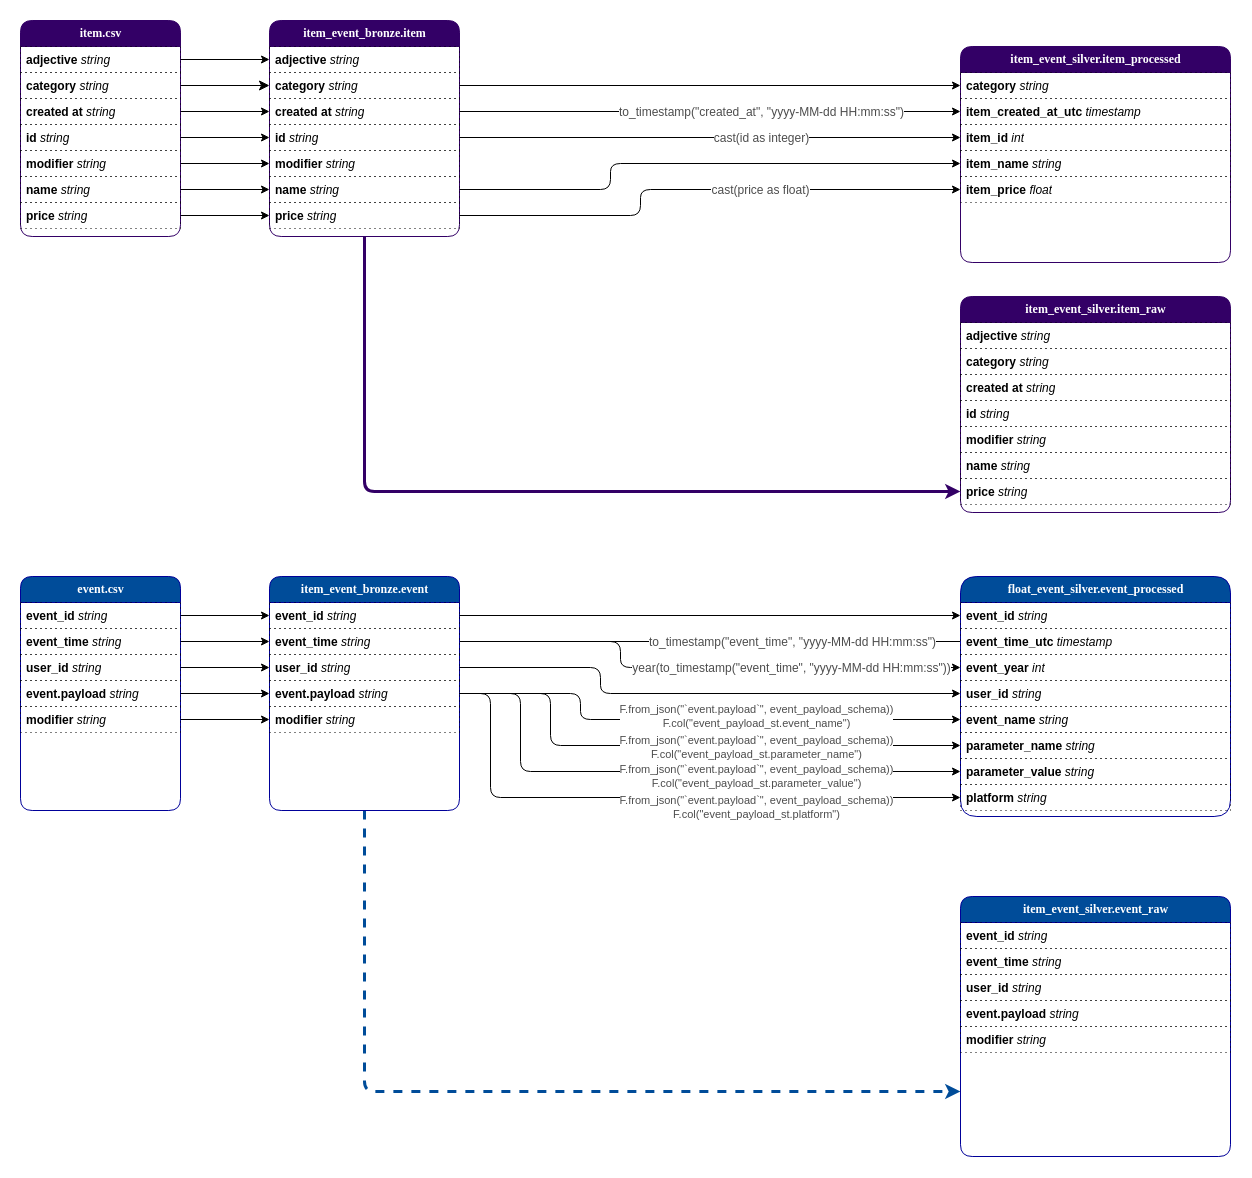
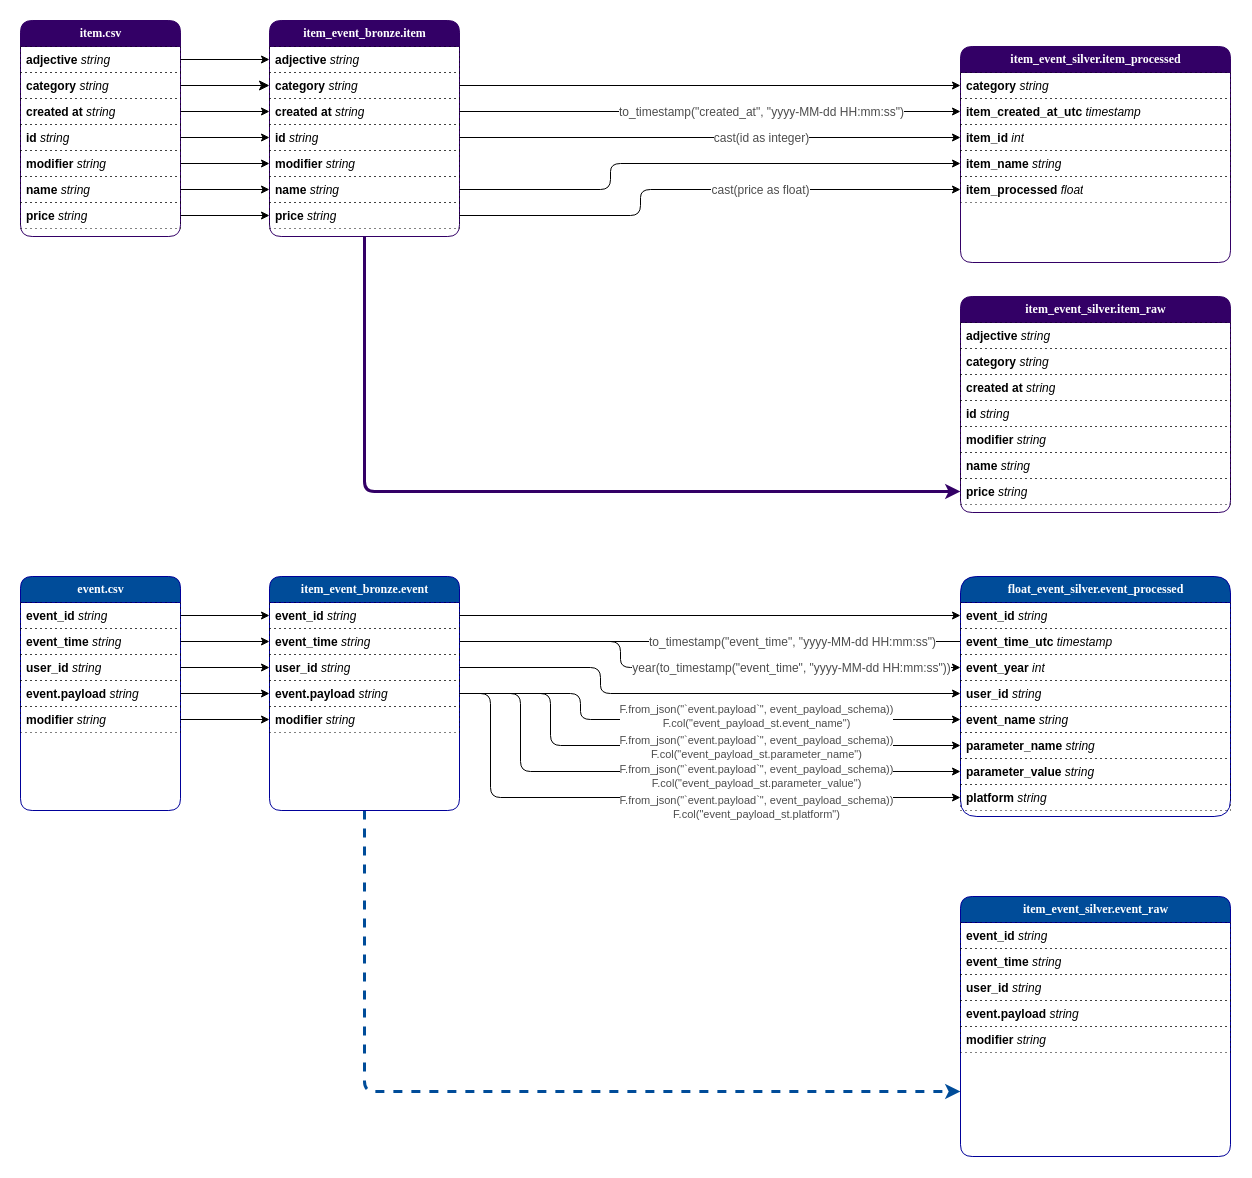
(1014, 191) -> (1029, 191)
